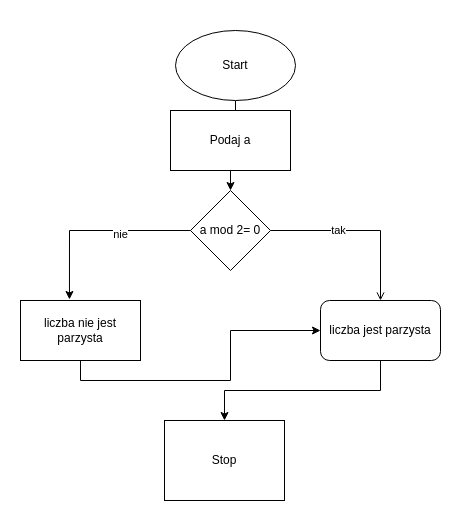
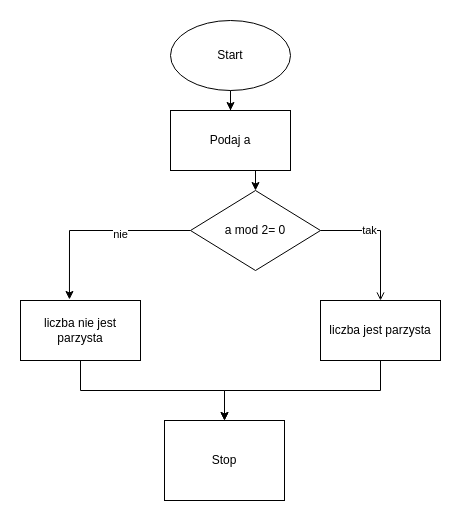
(236, 66) -> (231, 56)
(231, 231) -> (256, 231)
(381, 331) -> (381, 331)
(221, 381) -> (145, 391)
